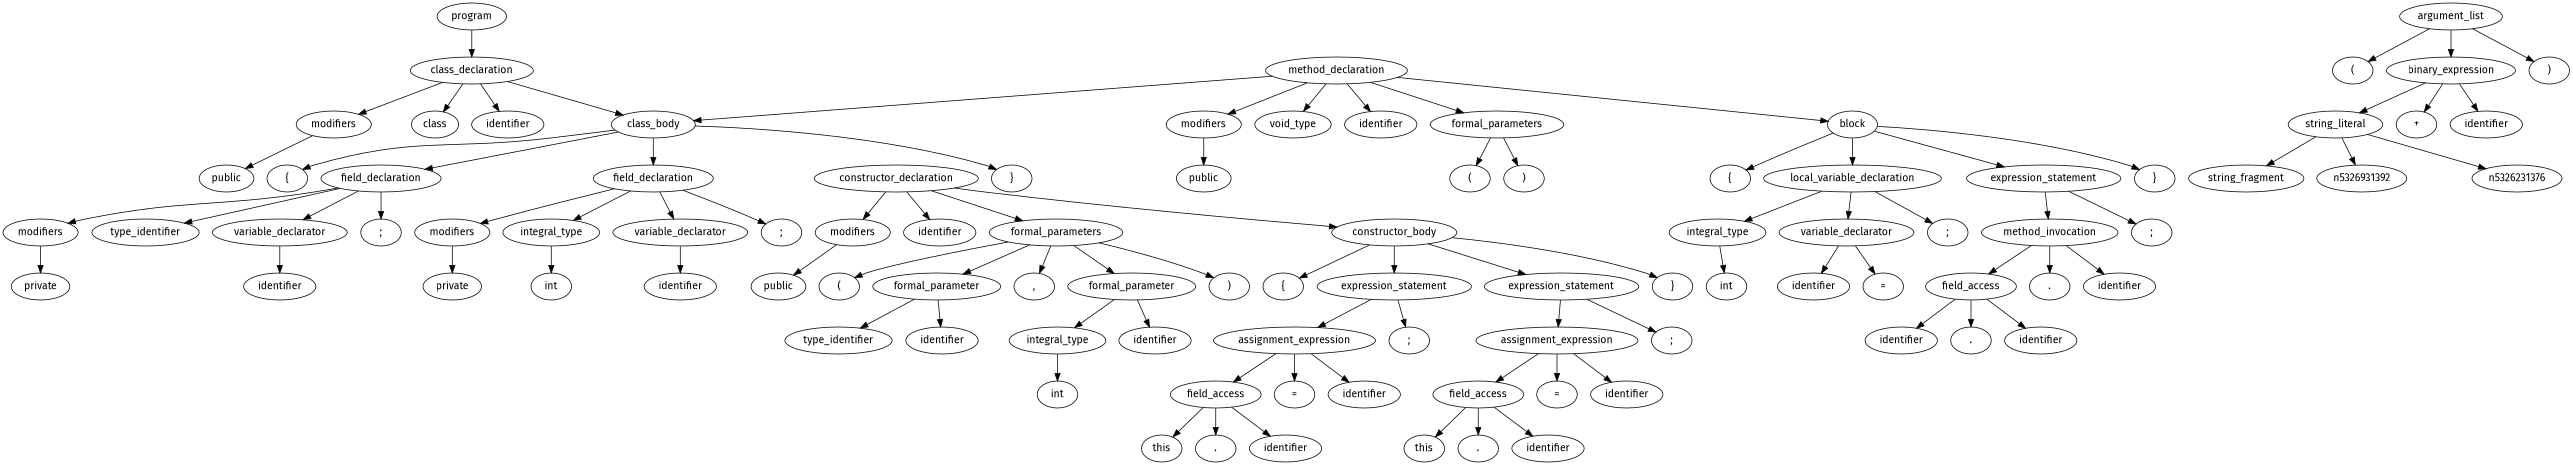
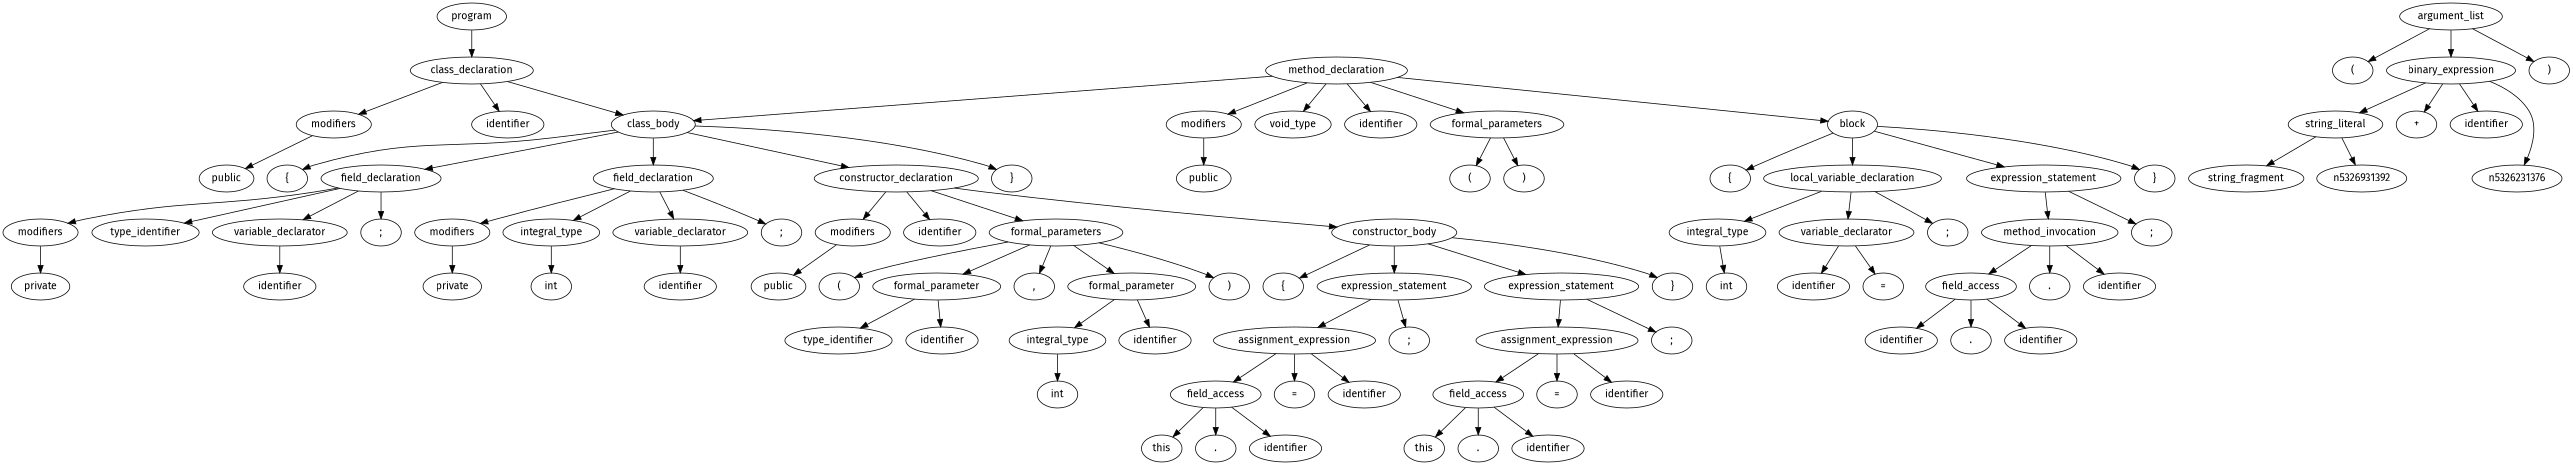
(435, 124) -> none
none -> (764, 149)
(2423, 151) -> (2529, 111)
